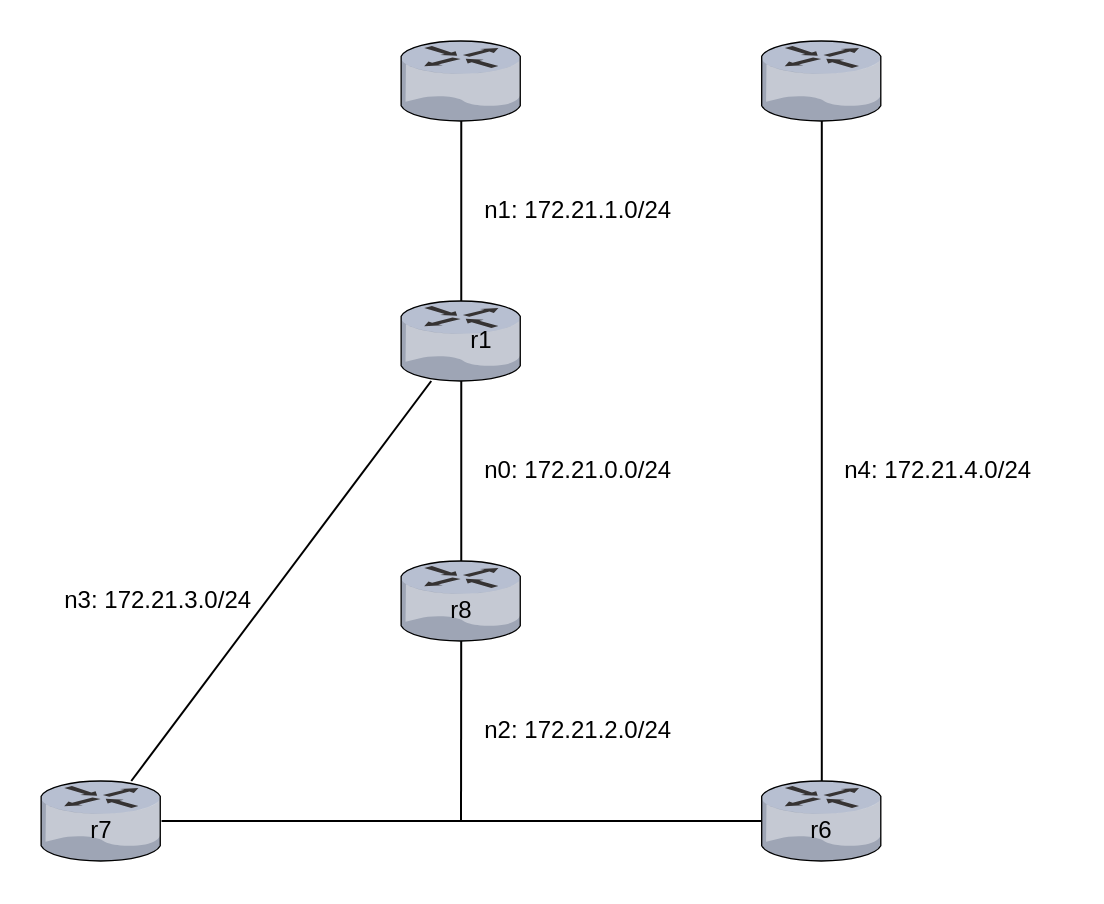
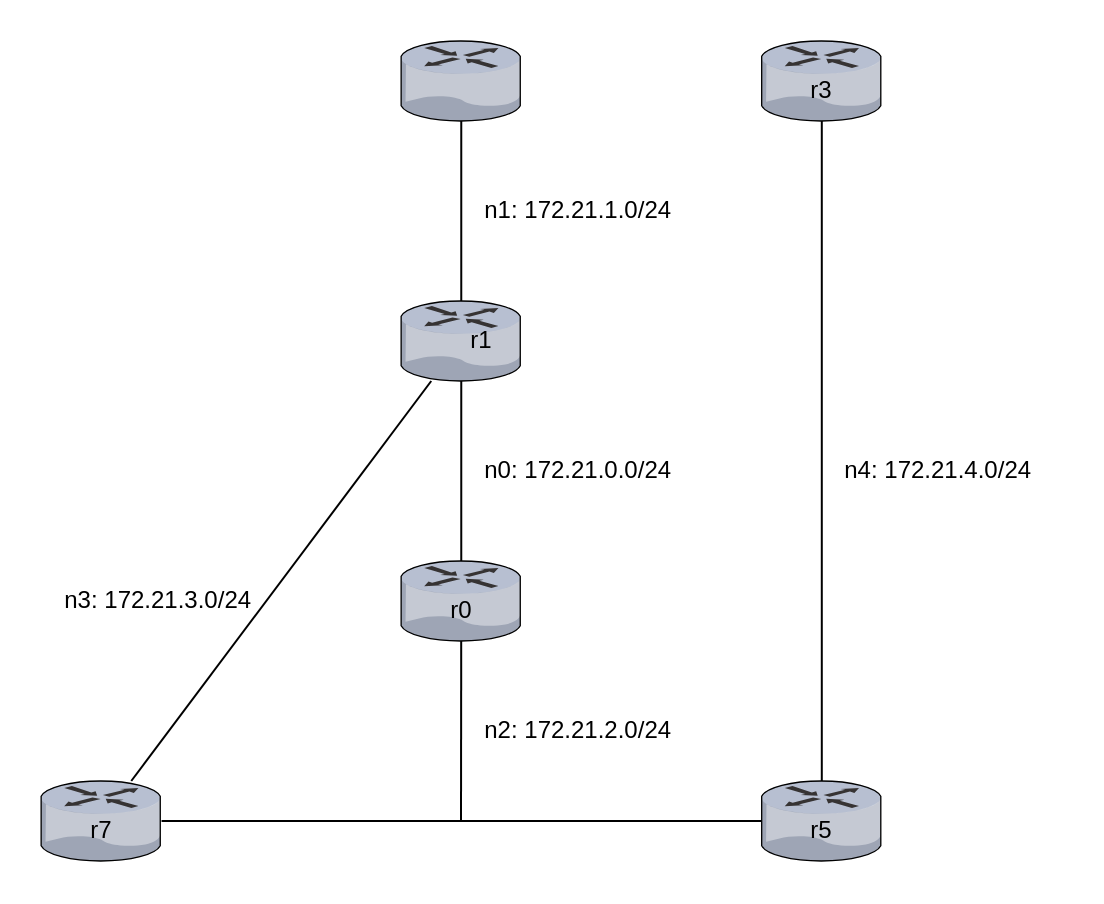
none -> (822, 91)
(462, 611) -> (462, 611)
(822, 831) -> (822, 831)
